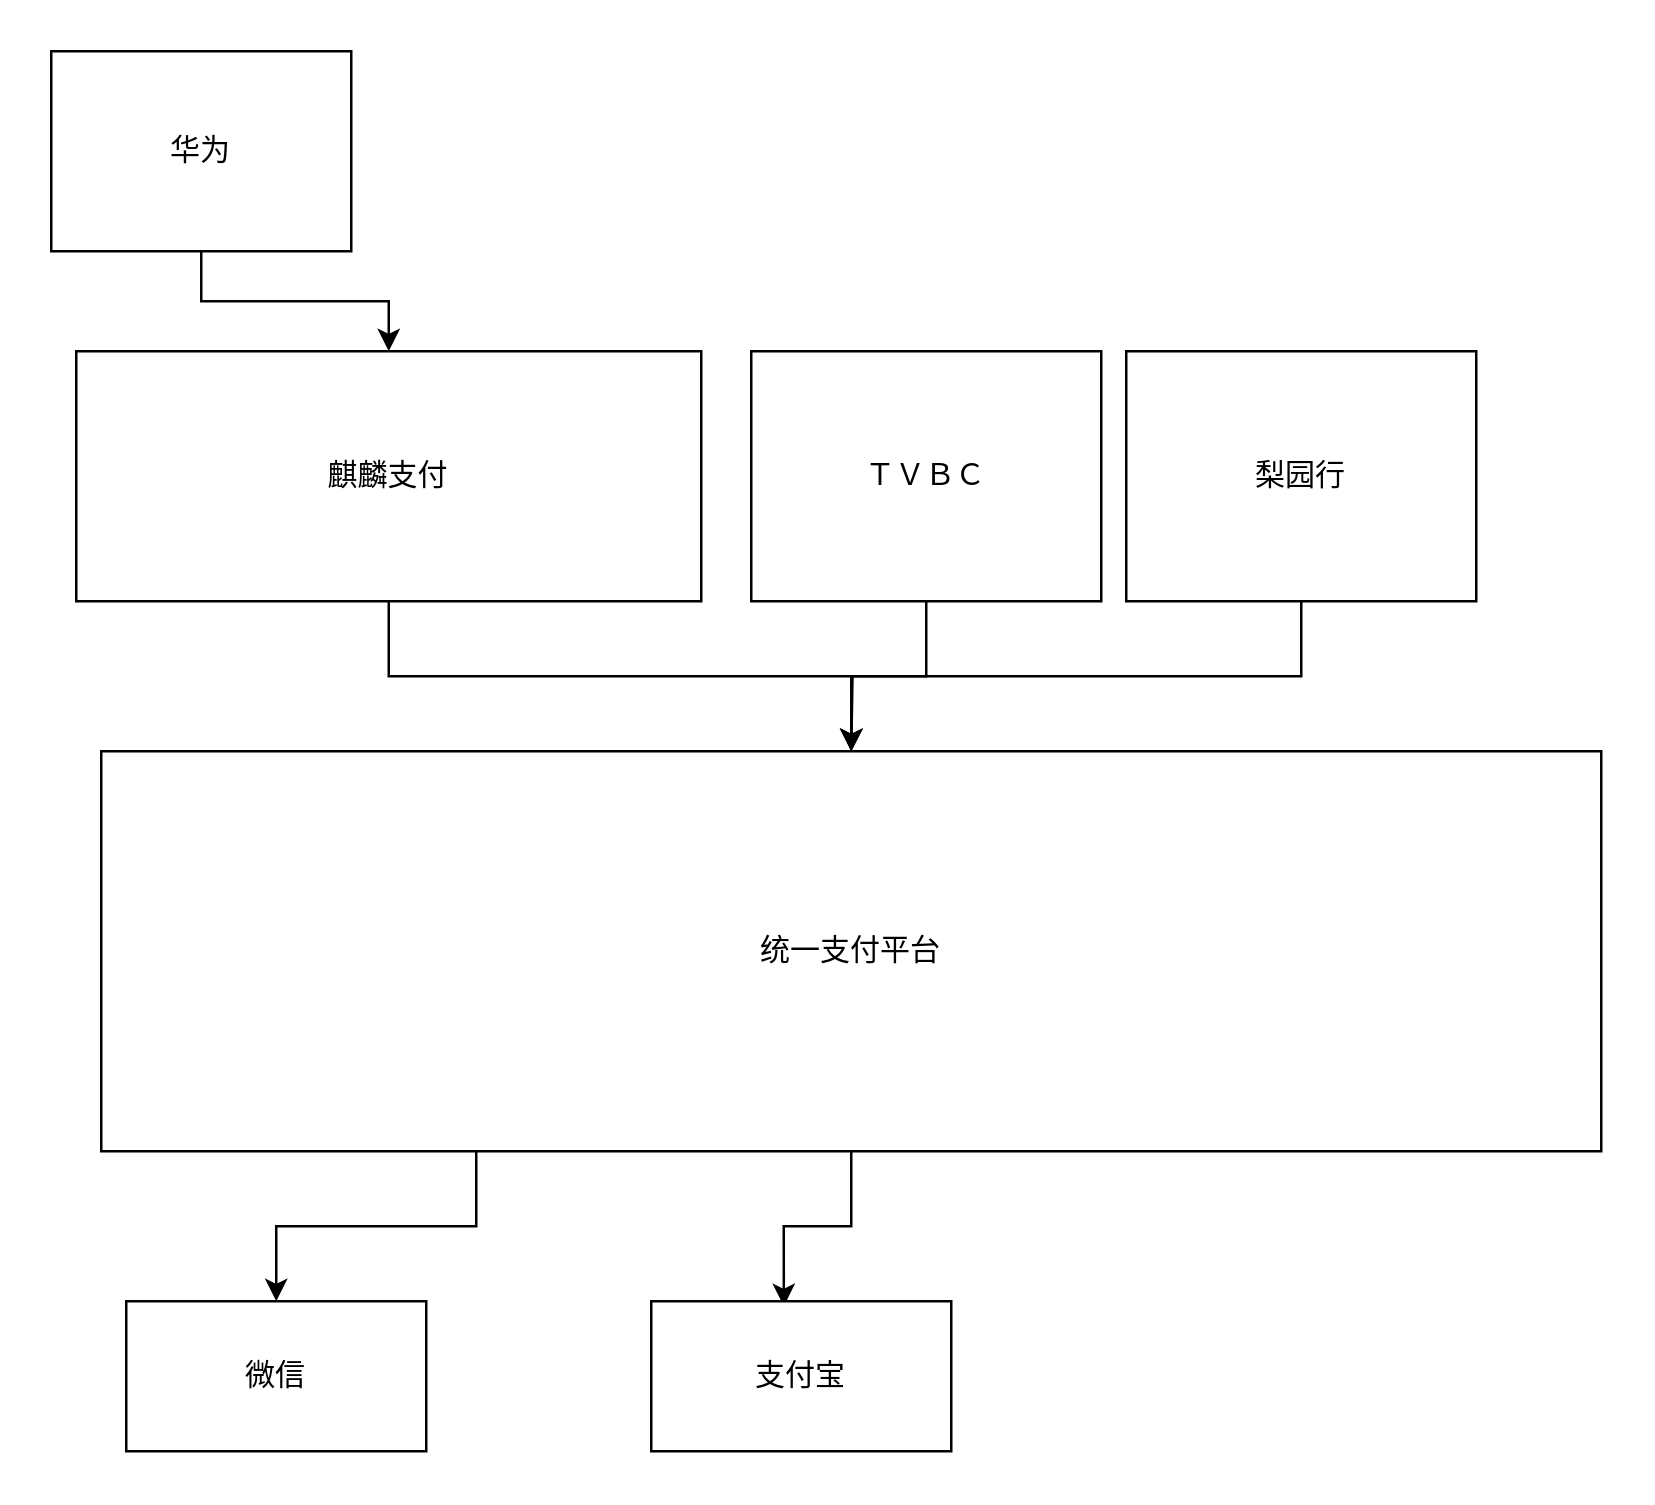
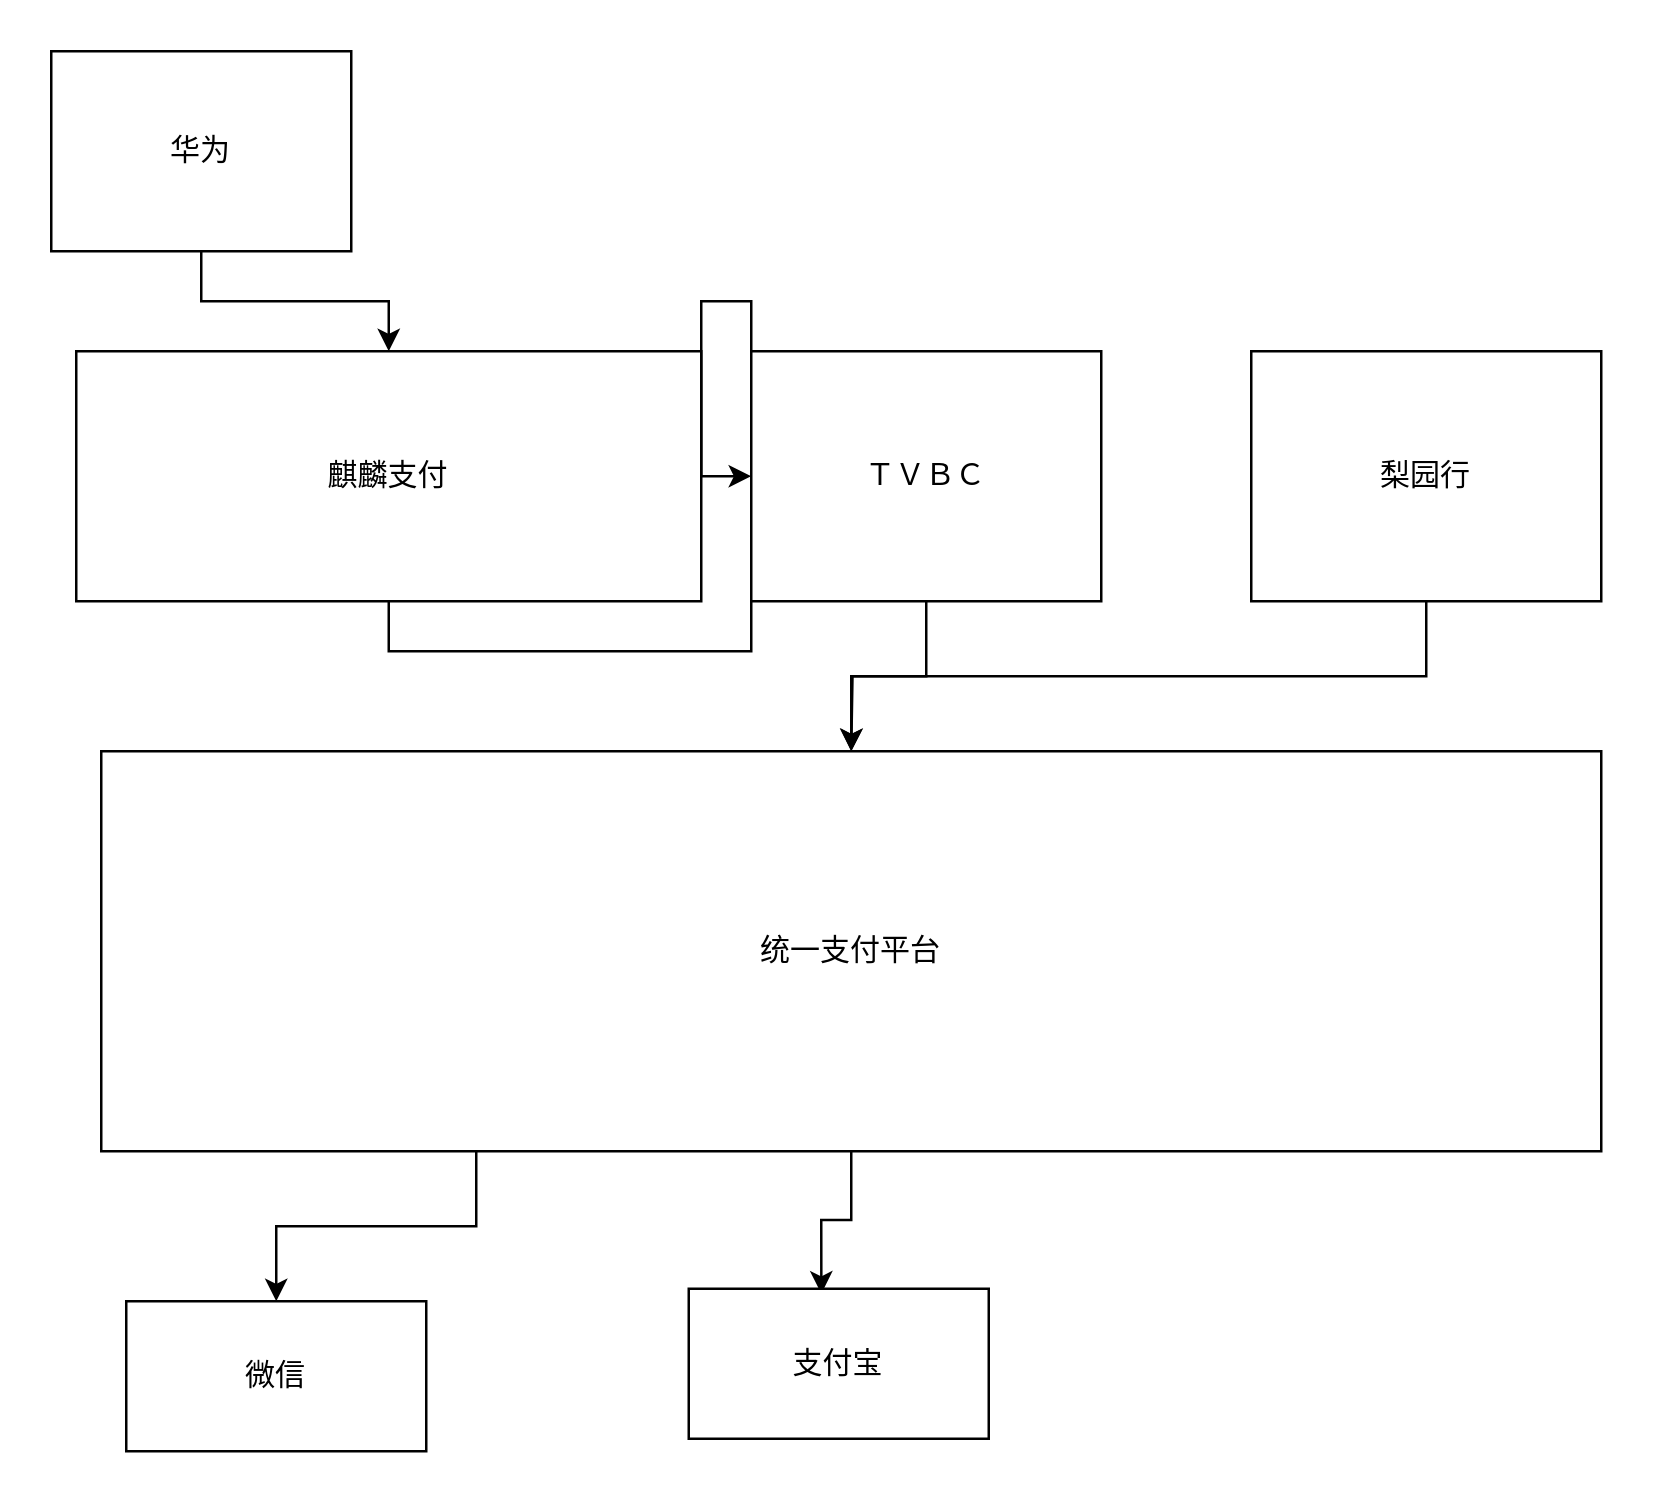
(1301, 476) -> (1426, 476)
(604, 676) -> (593, 651)
(801, 1376) -> (839, 1364)
